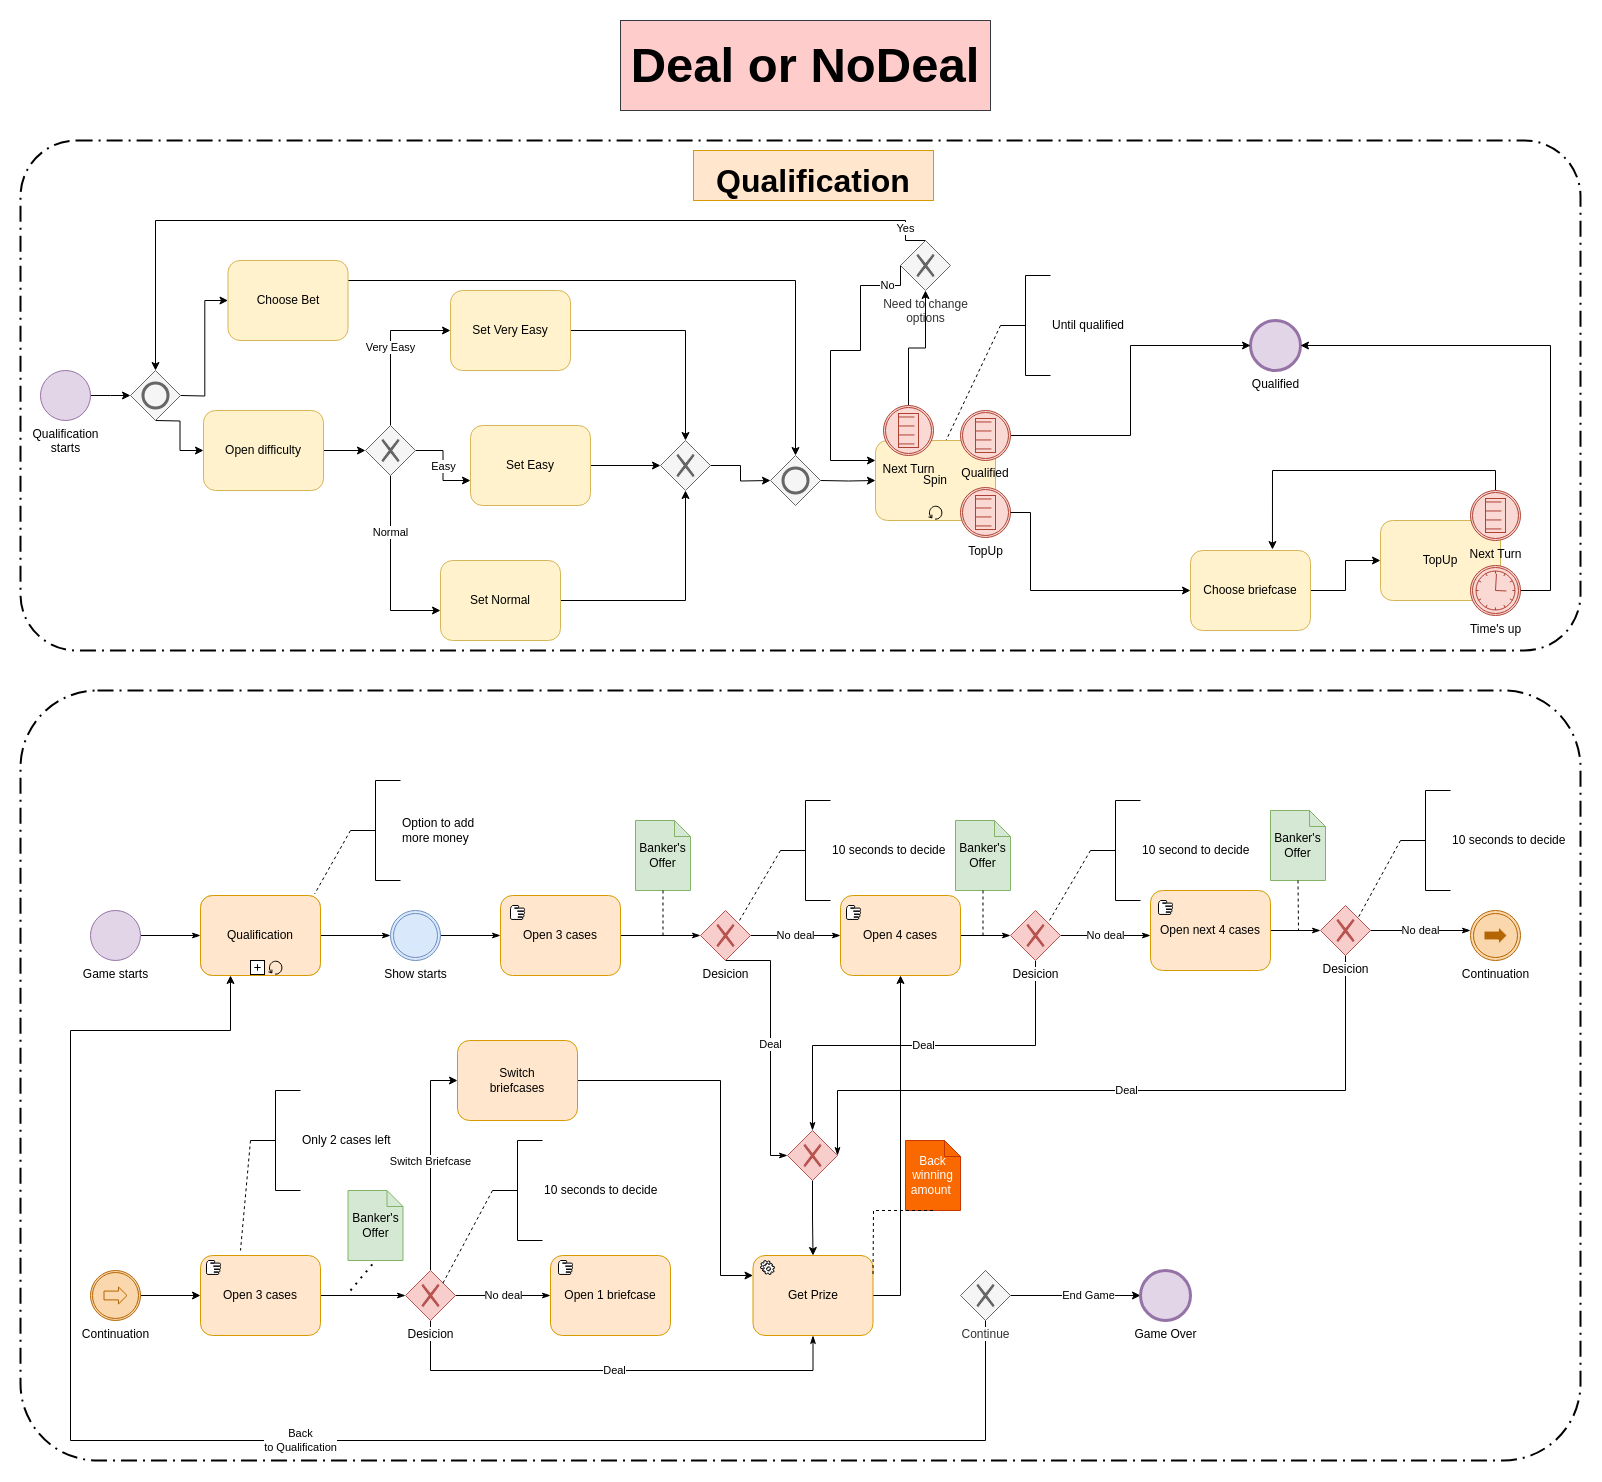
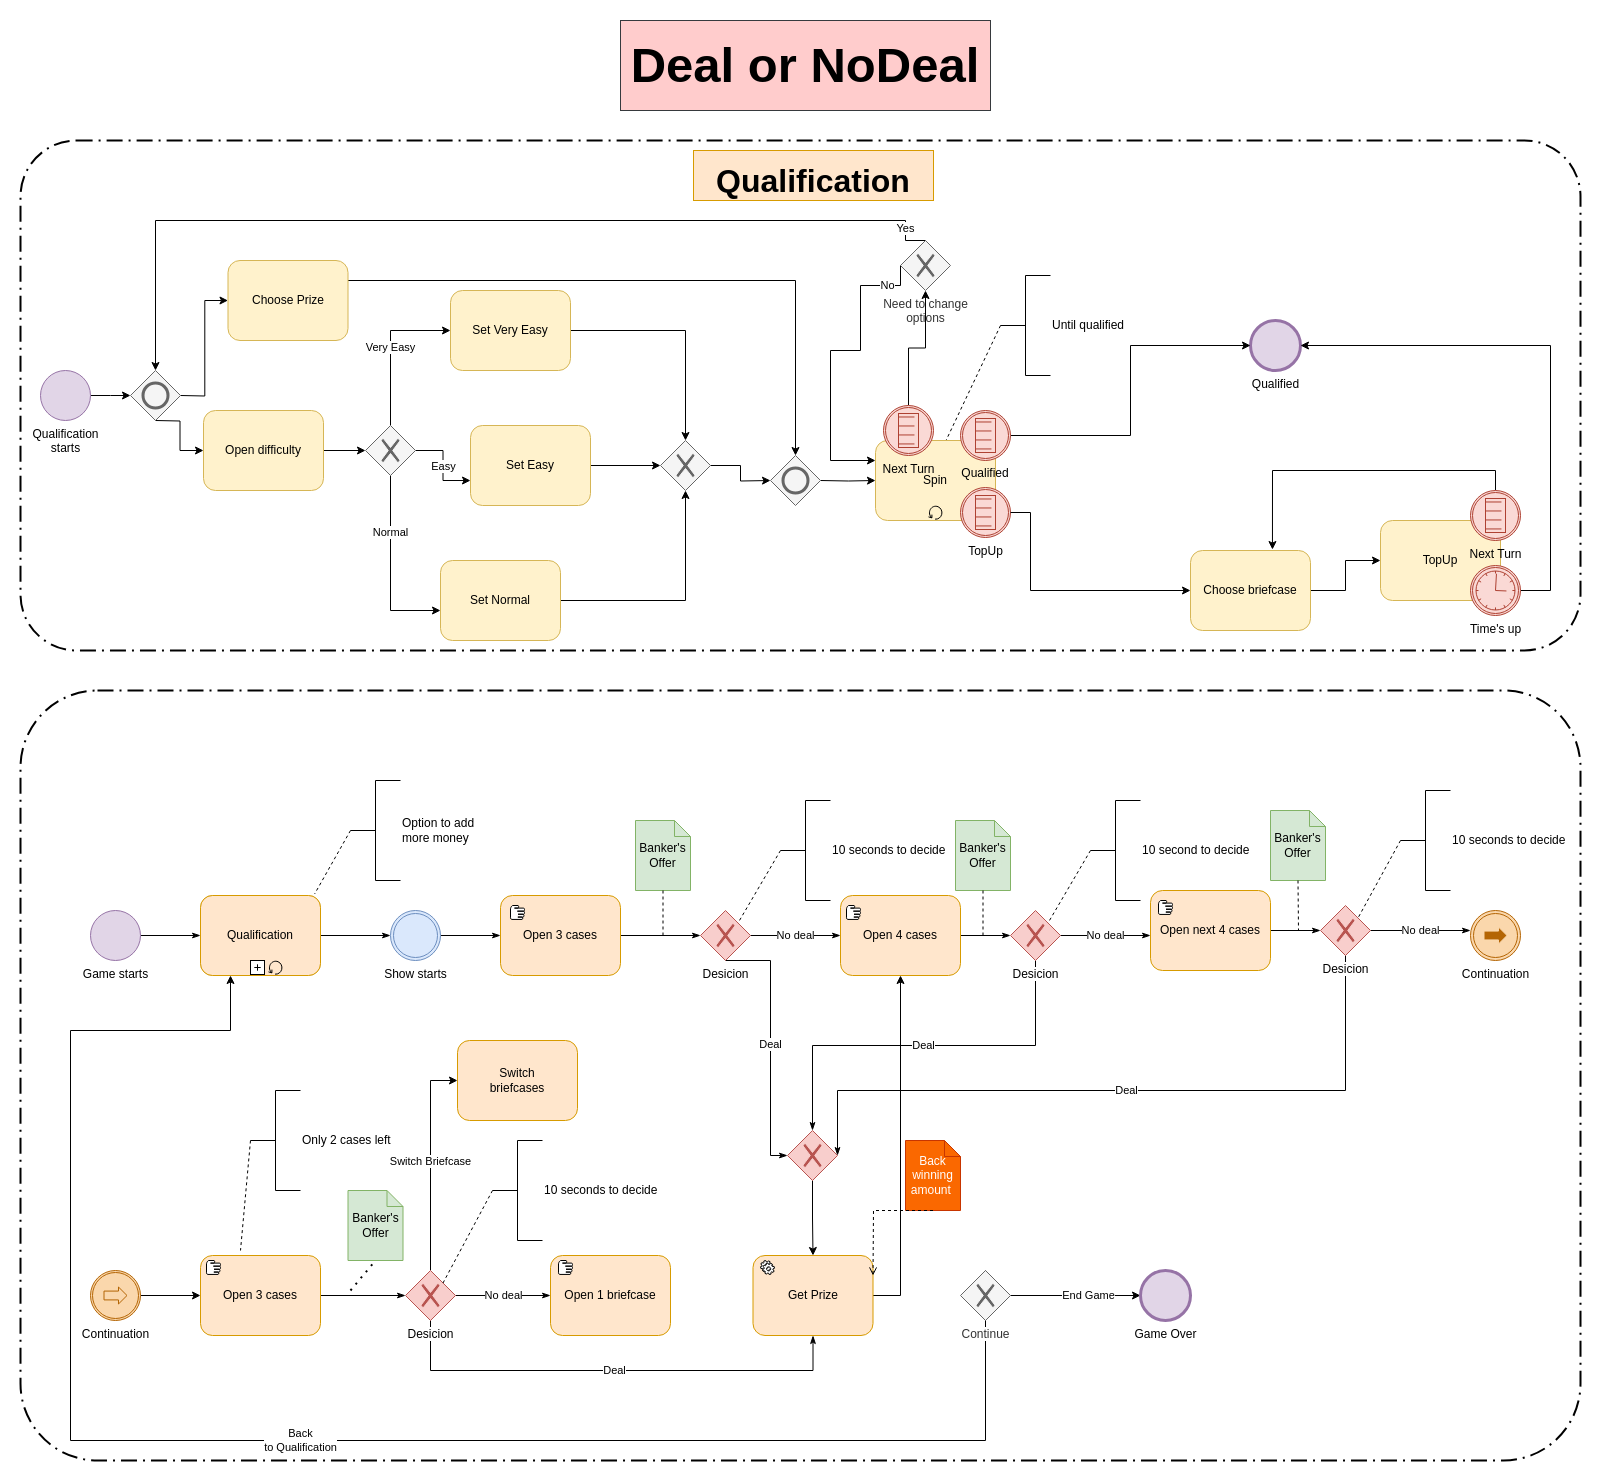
(289, 301) -> (289, 301)
(721, 1120) -> none
(873, 1269) -> (873, 1269)
